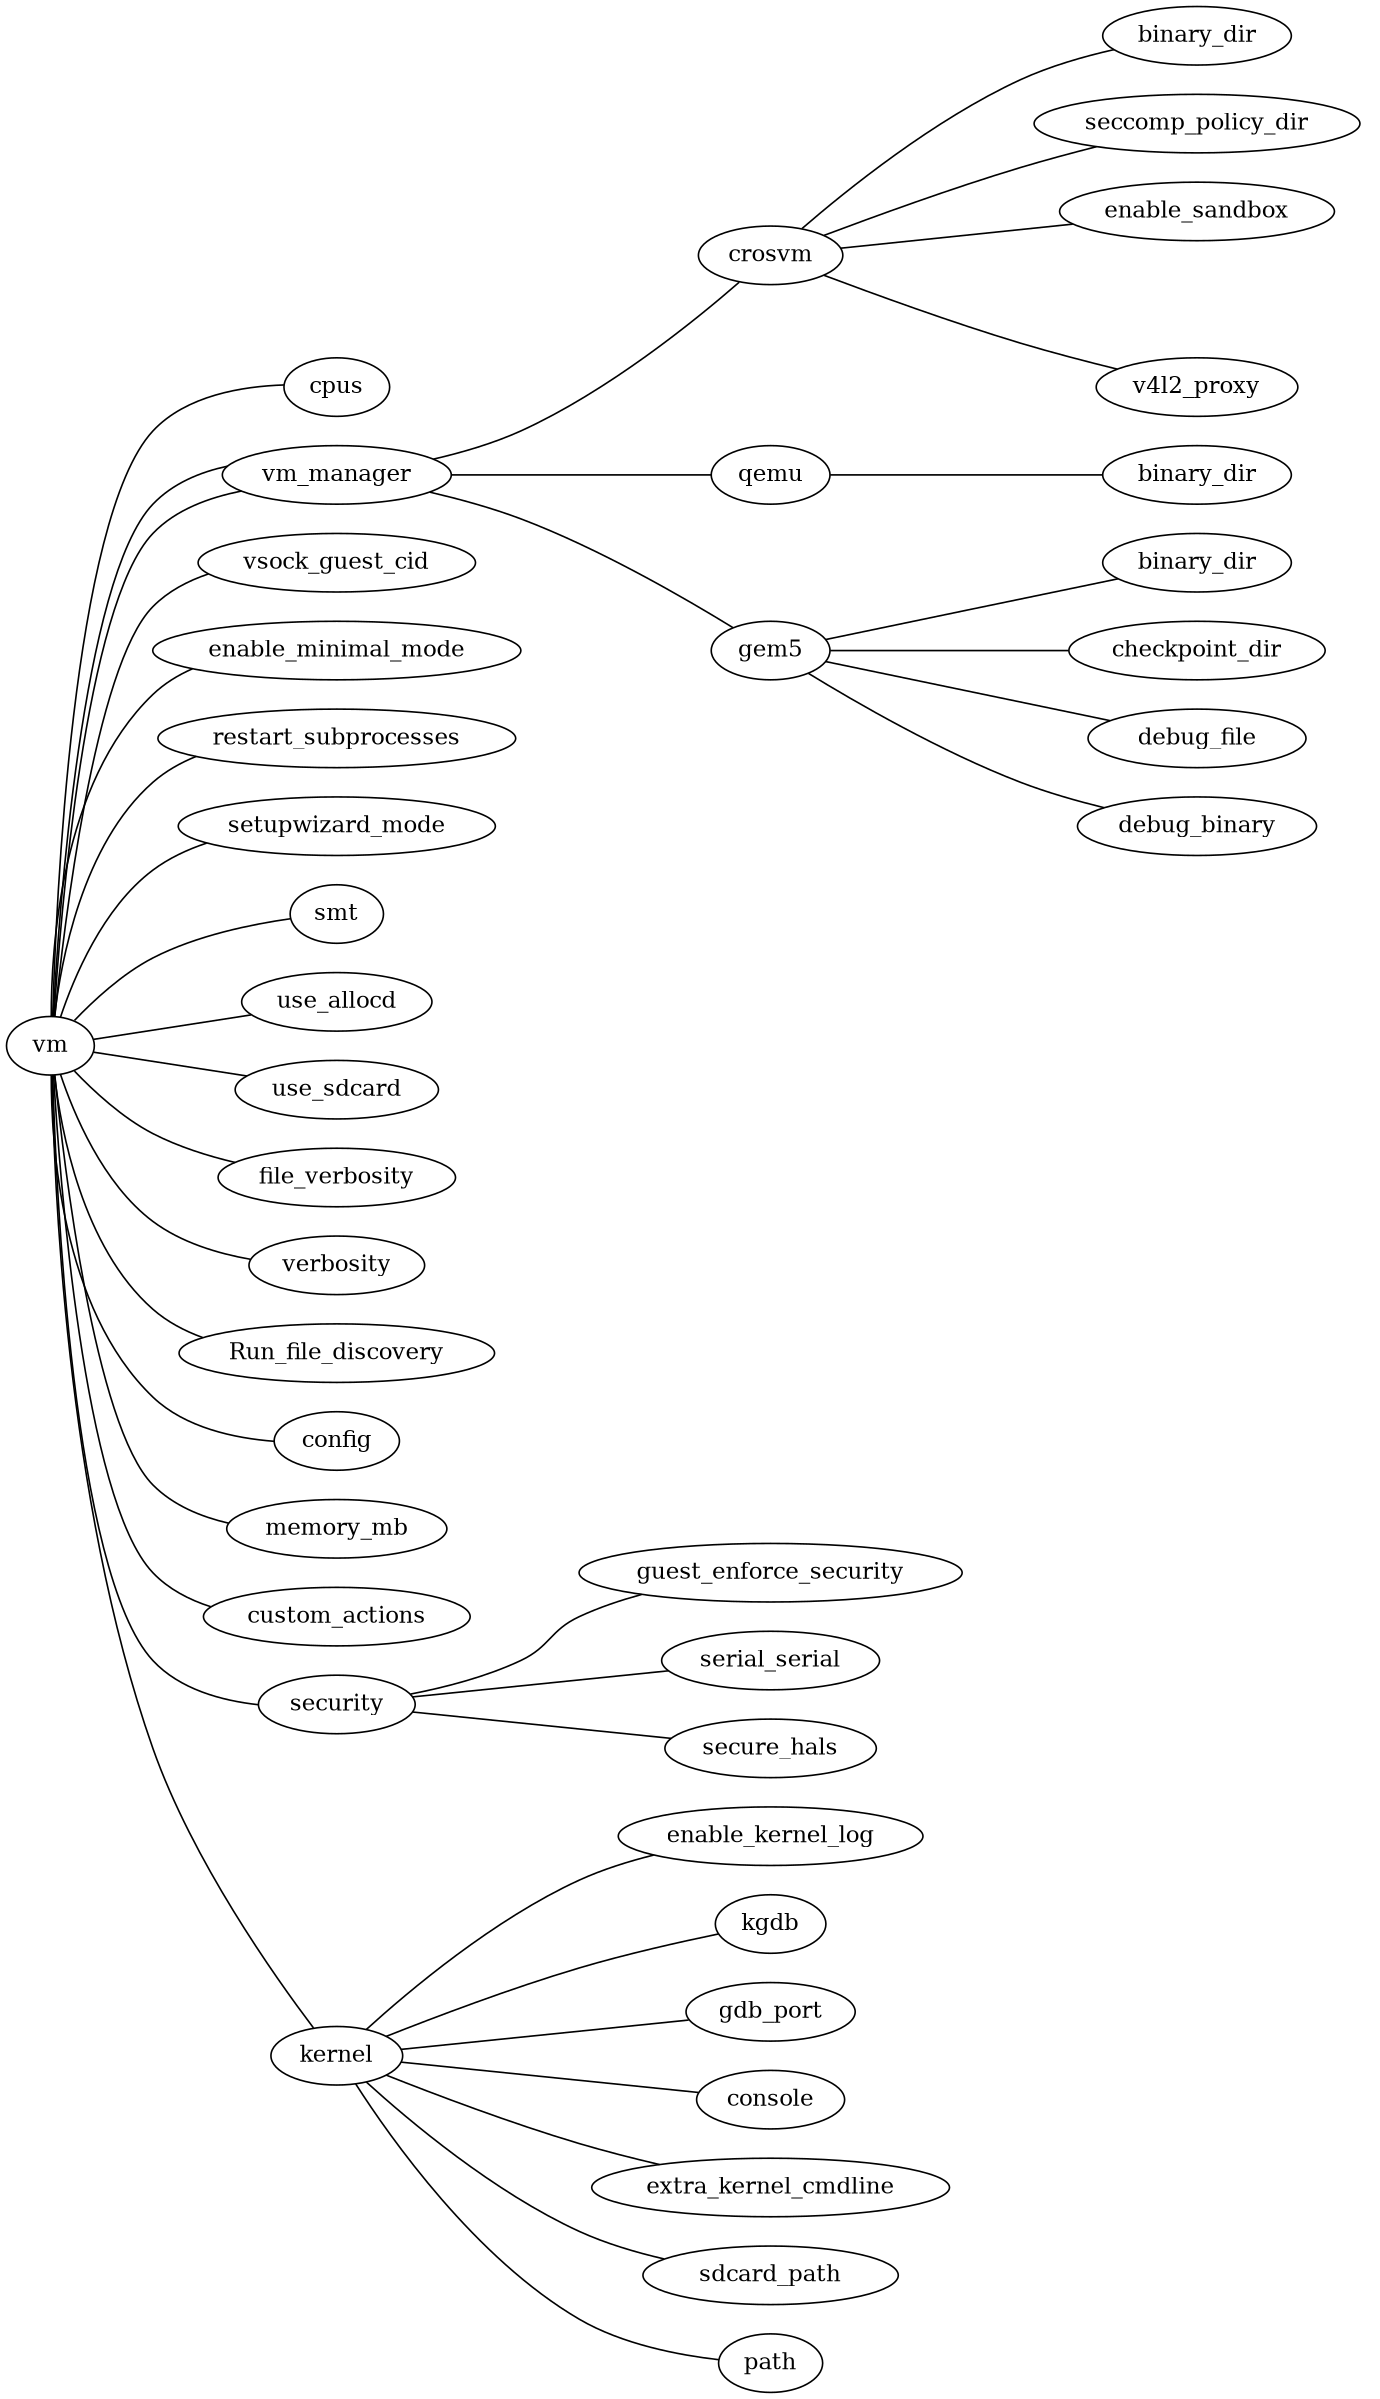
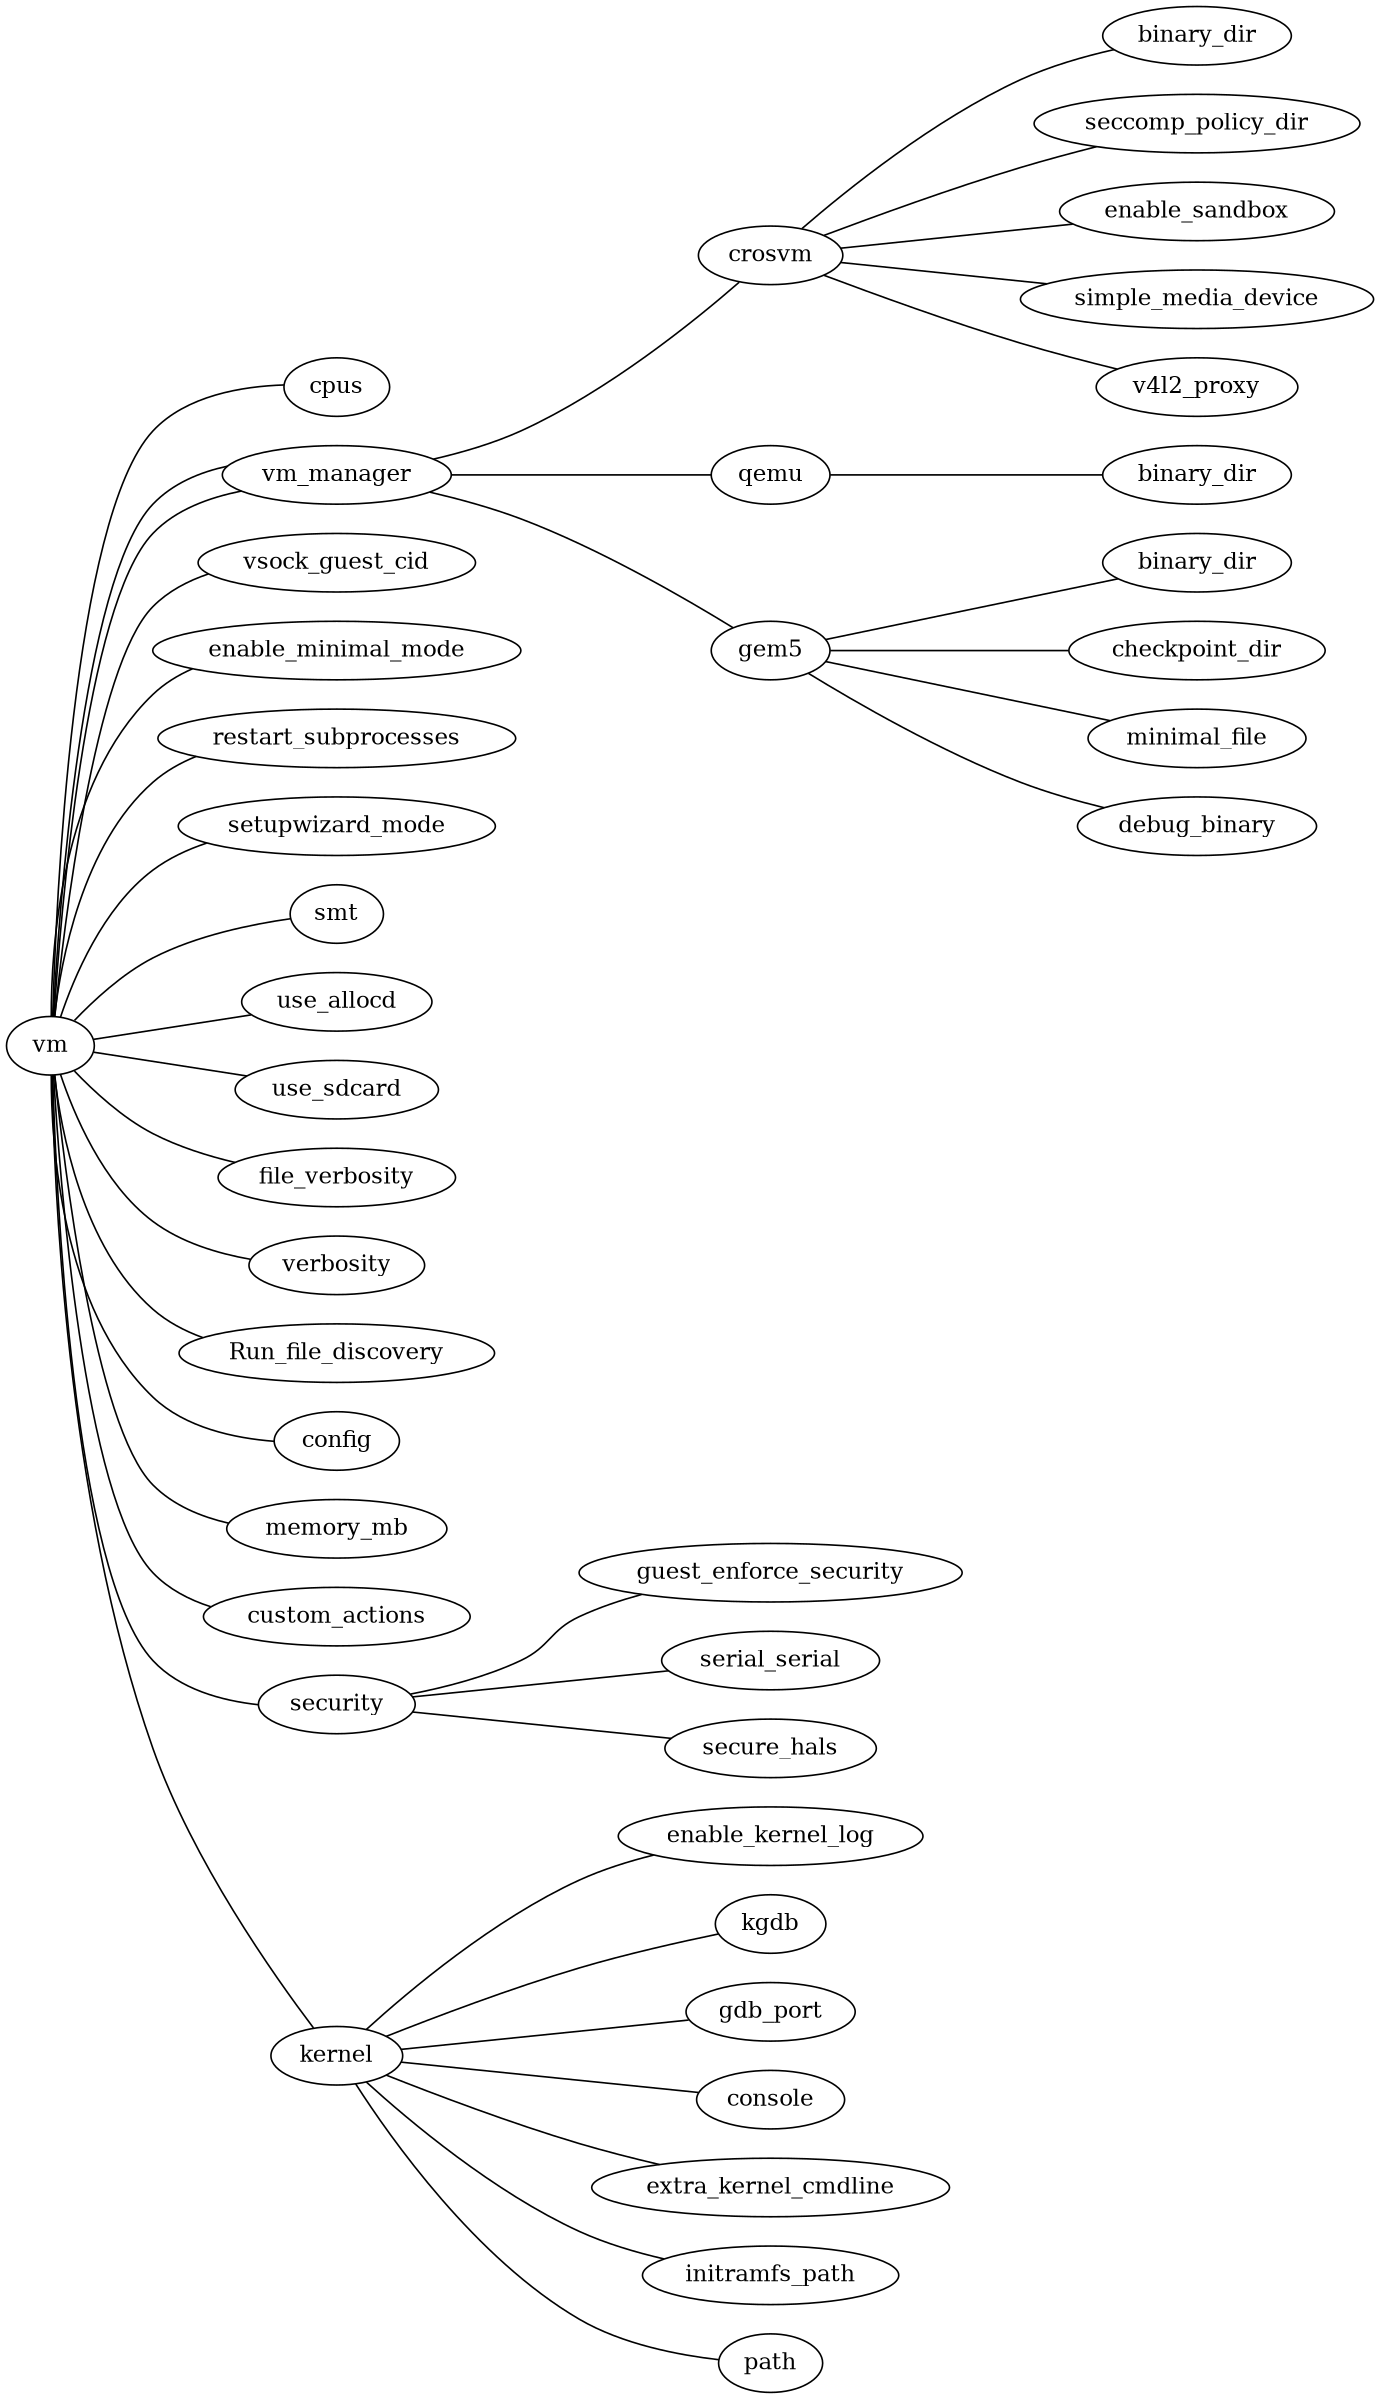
none -> (1197, 299)
(1197, 738) -> (1197, 738)
(771, 2275) -> (771, 2275)
